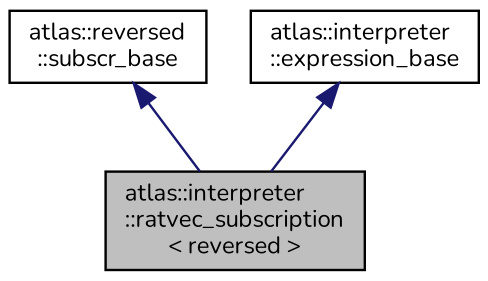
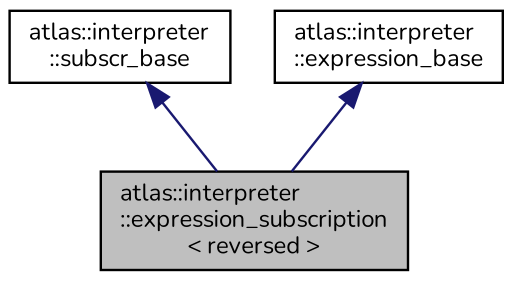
(108, 47) -> (120, 47)
(235, 221) -> (254, 221)
